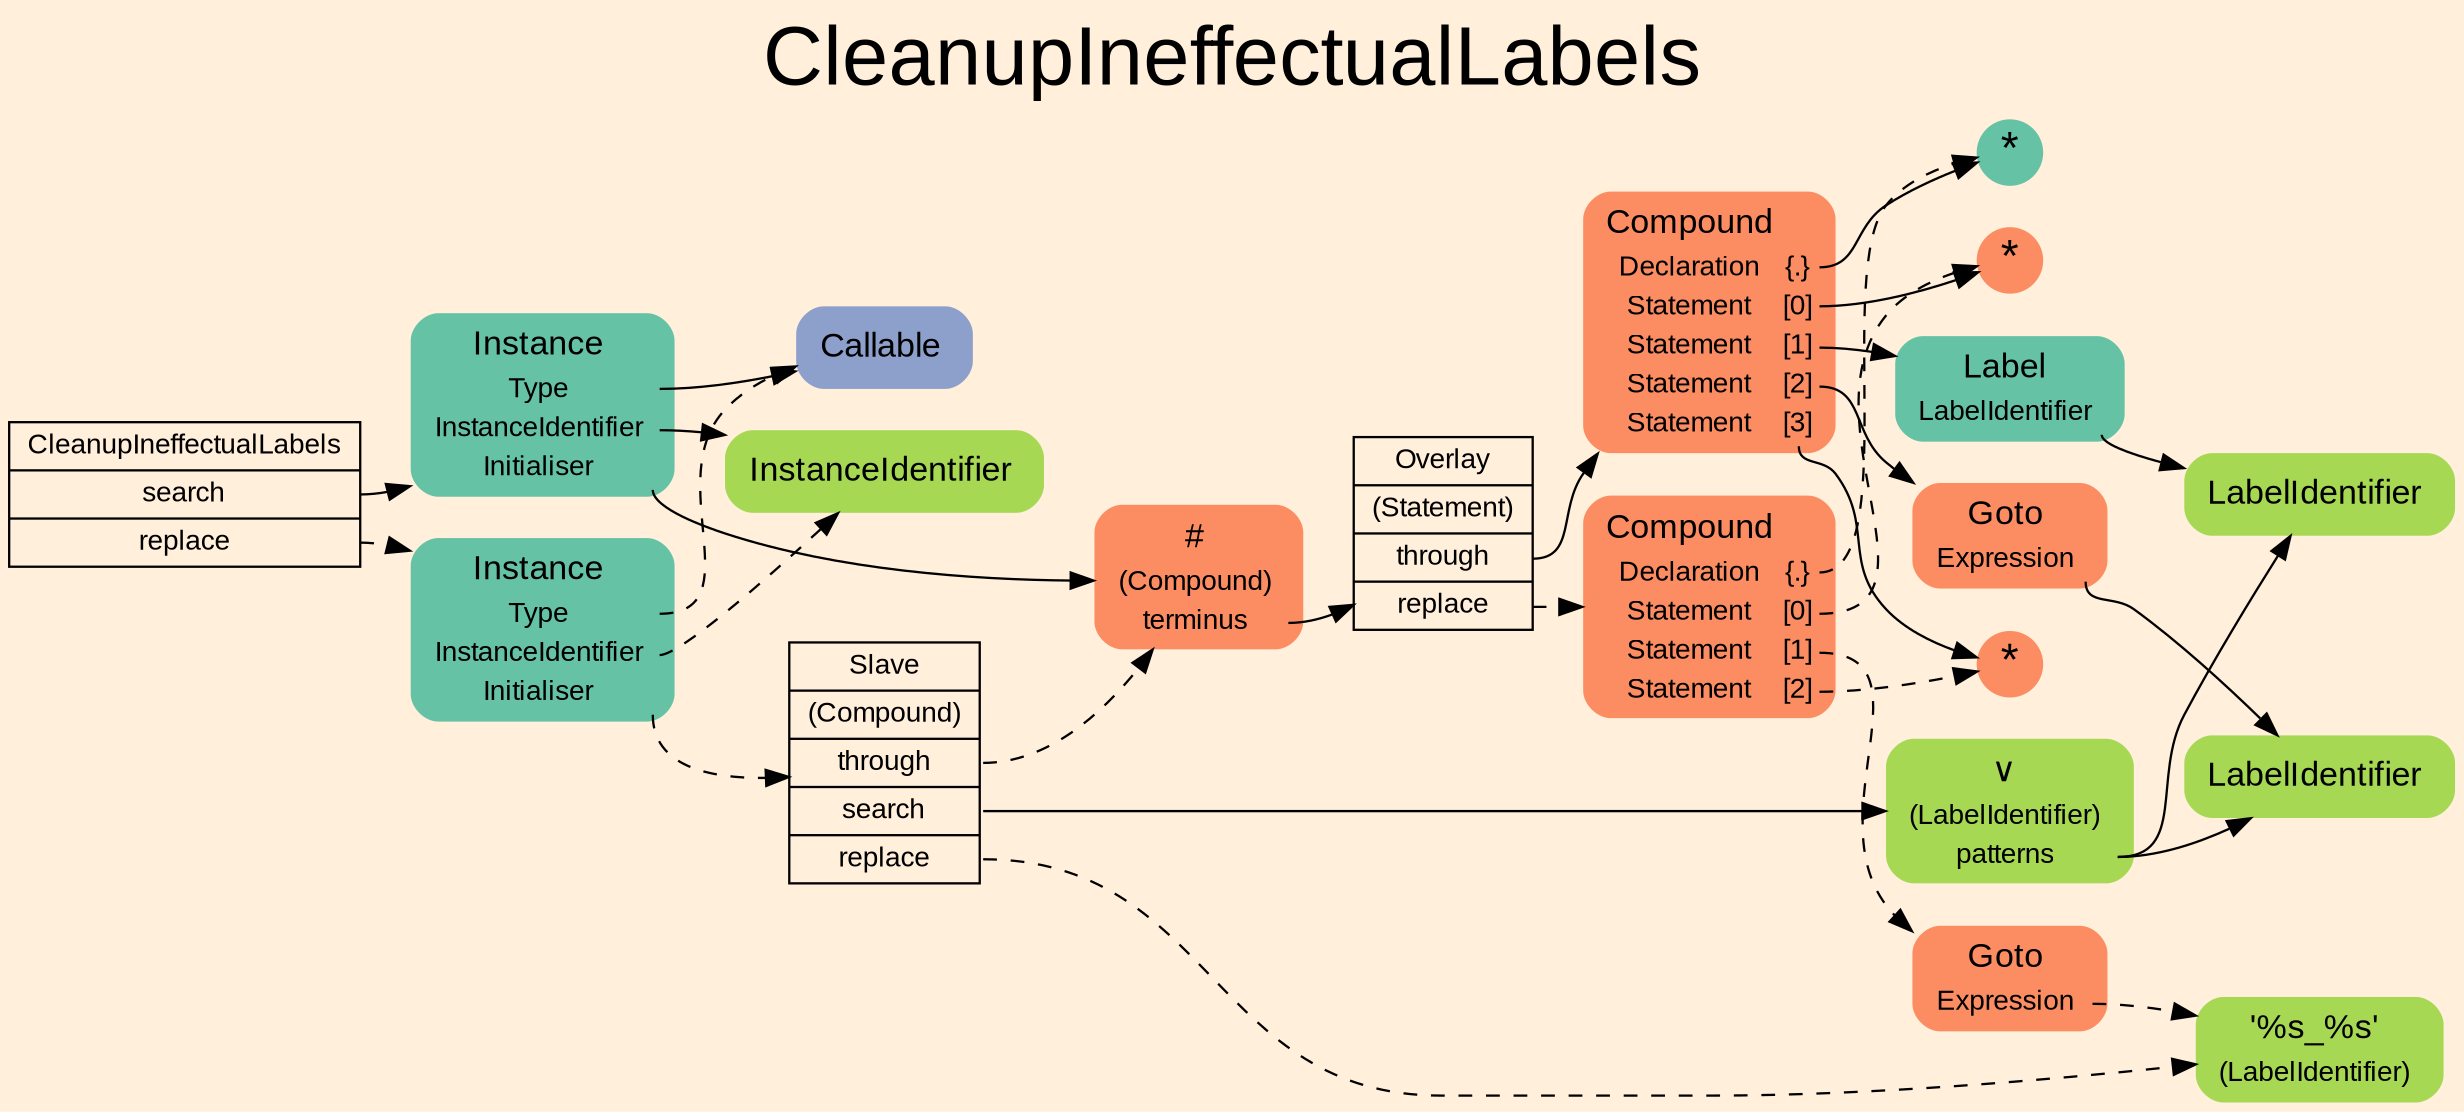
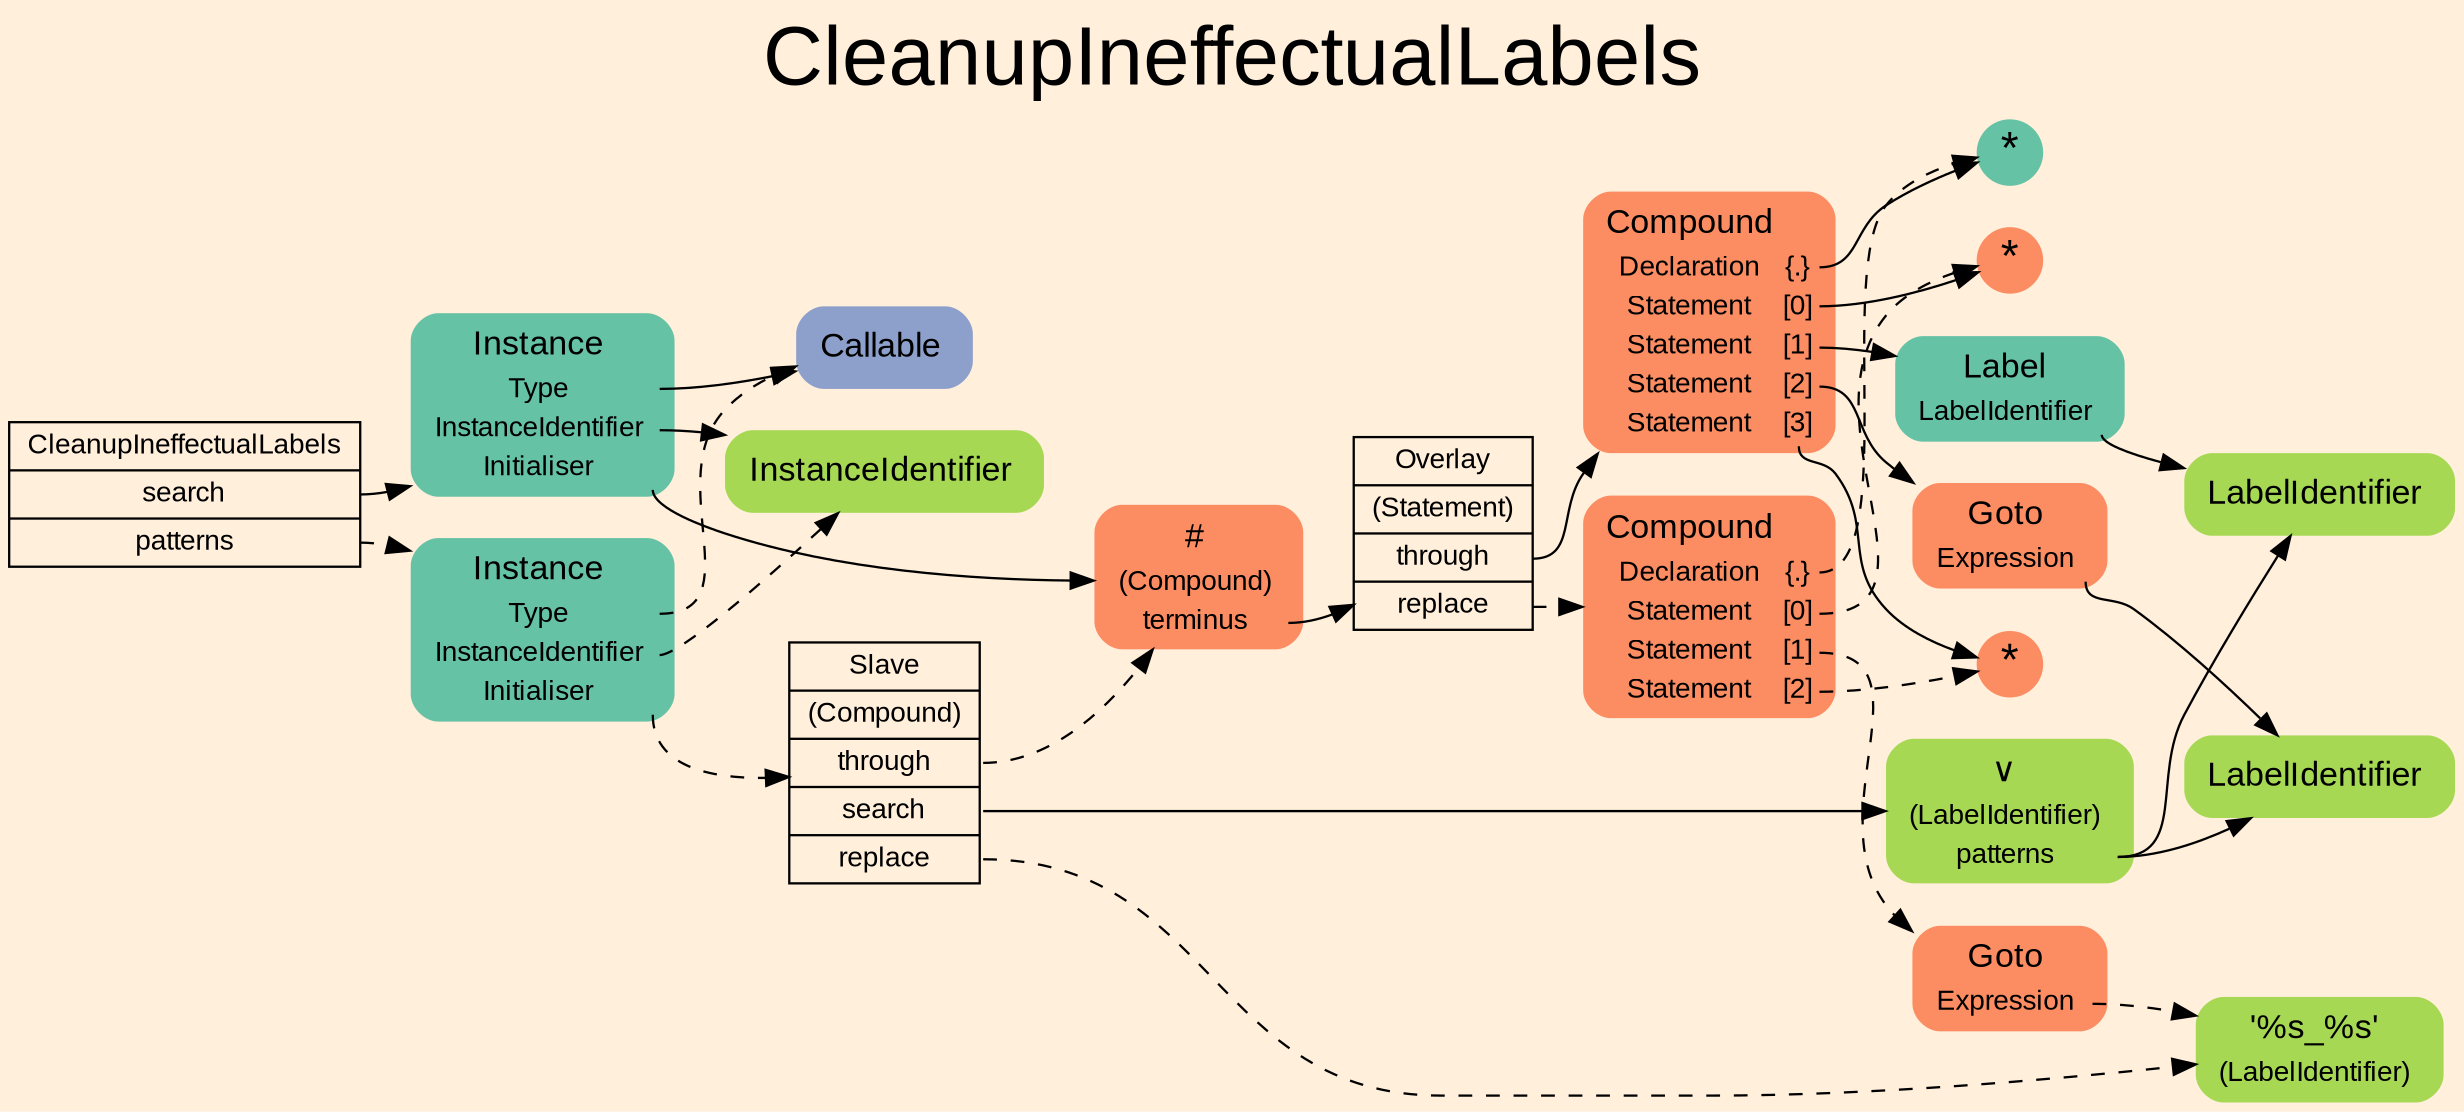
(185, 541) -> (185, 541)
